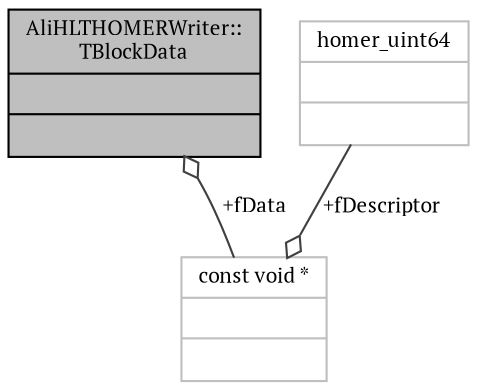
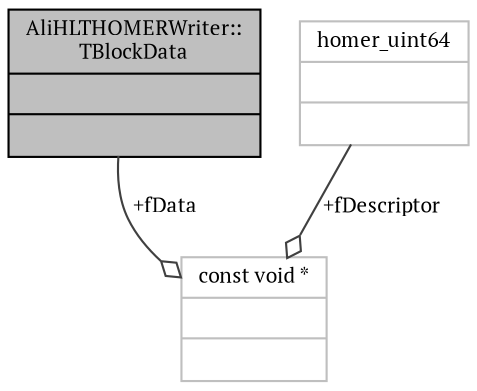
(218, 217) -> (126, 214)
